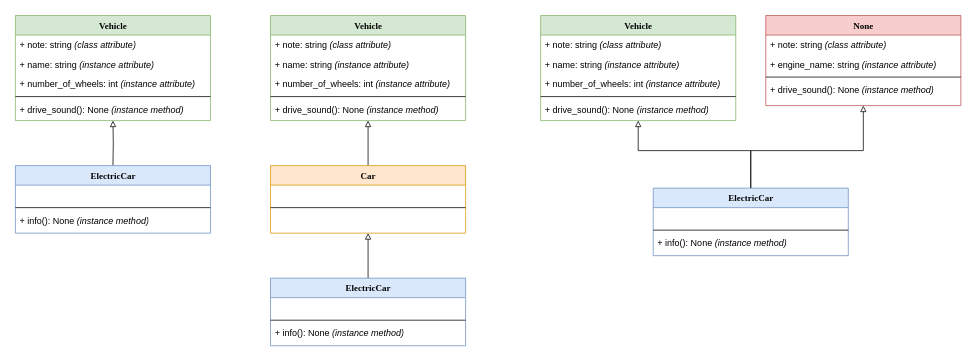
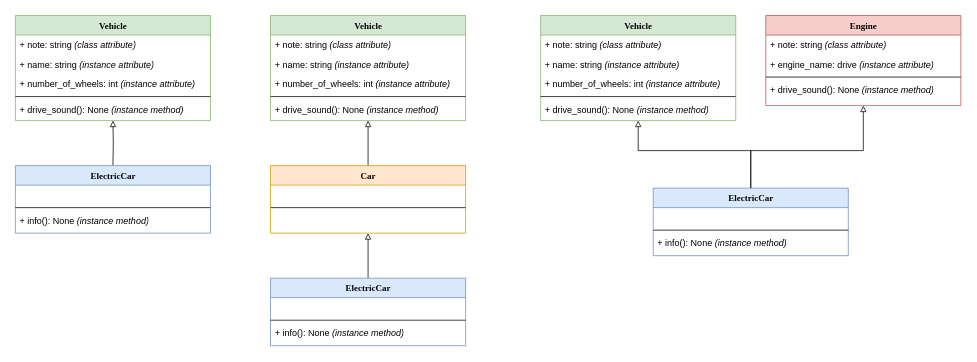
(863, 26) -> (863, 26)
(864, 70) -> (863, 65)
